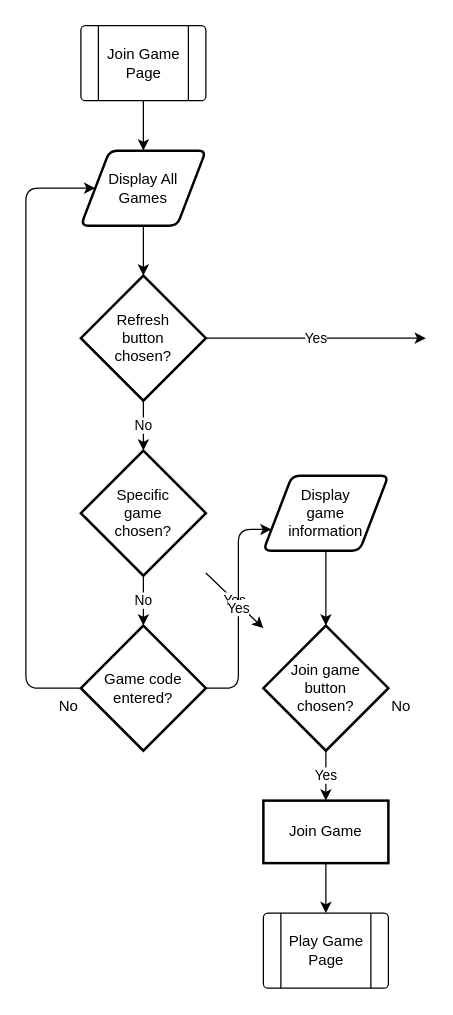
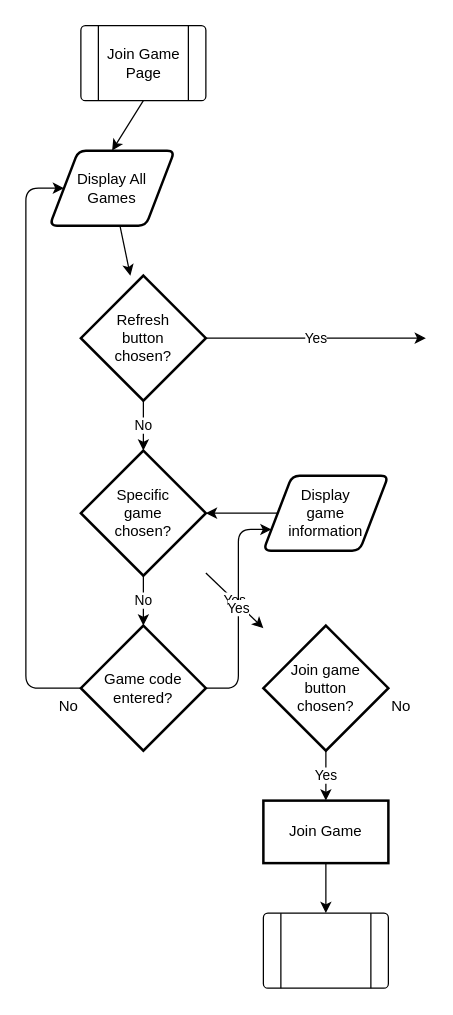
(143, 188) -> (112, 188)
(326, 584) -> (245, 513)
(326, 951) -> none
